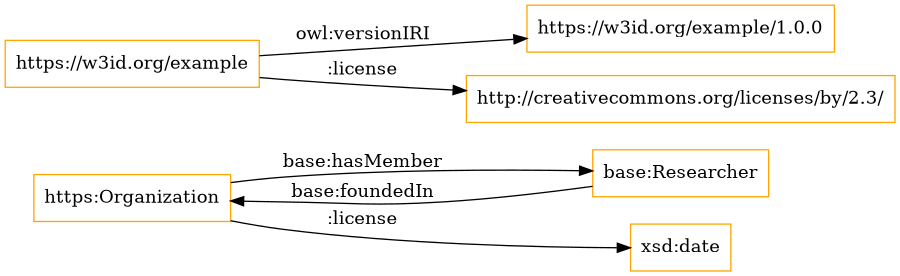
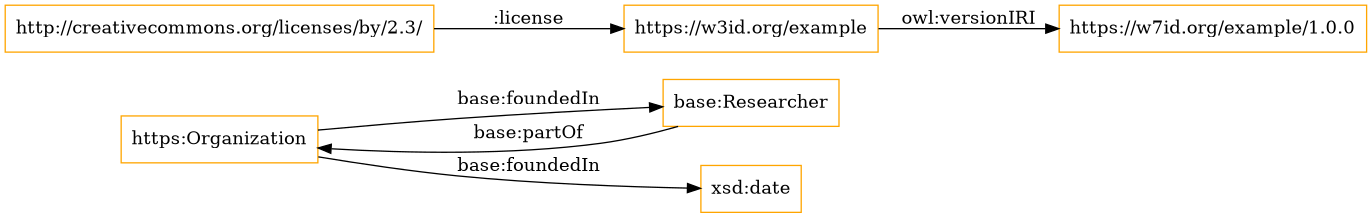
(681, 29) -> (1213, 29)
(356, 85) -> (522, 29)
(363, 162) -> (529, 100)
(363, 192) -> (529, 134)
(363, 220) -> (529, 166)
